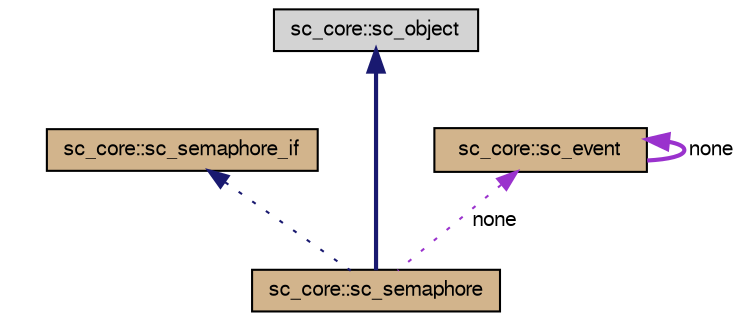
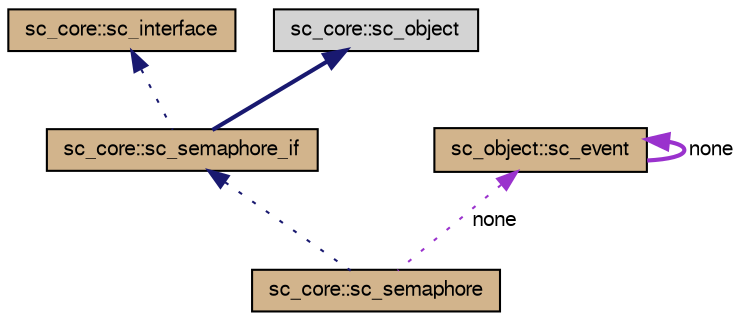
none -> (122, 30)
(541, 150) -> (541, 150)
(376, 171) -> (270, 96)
